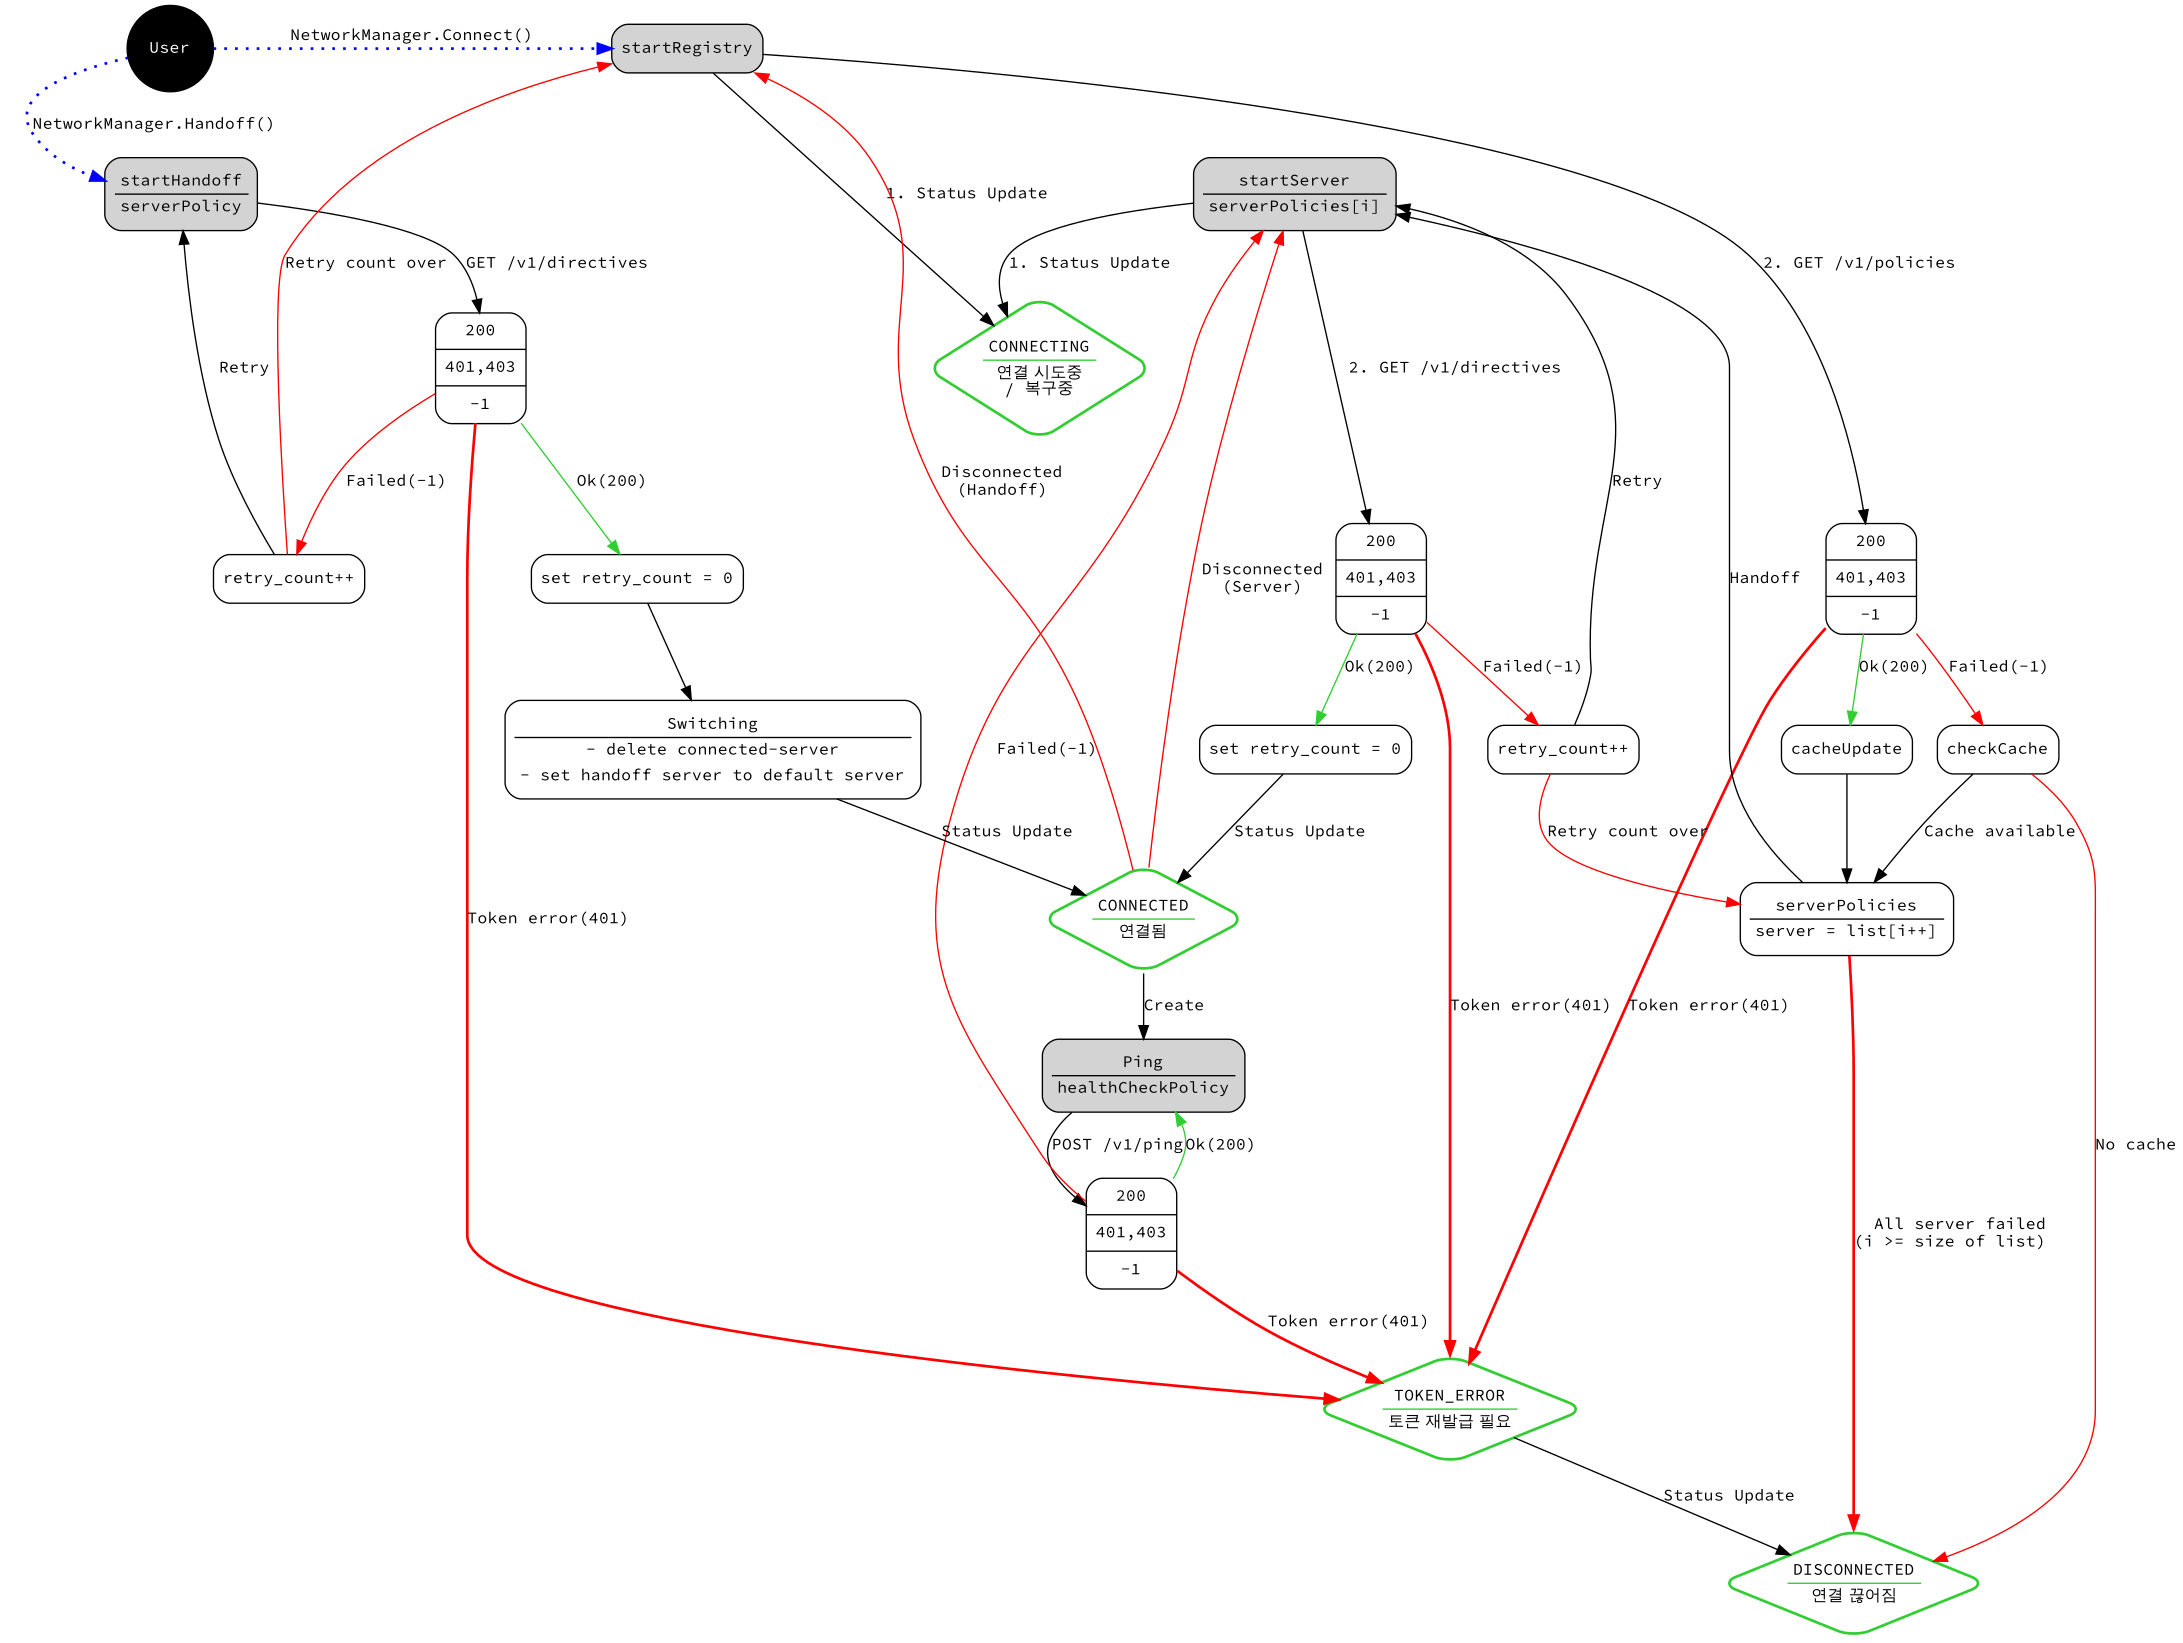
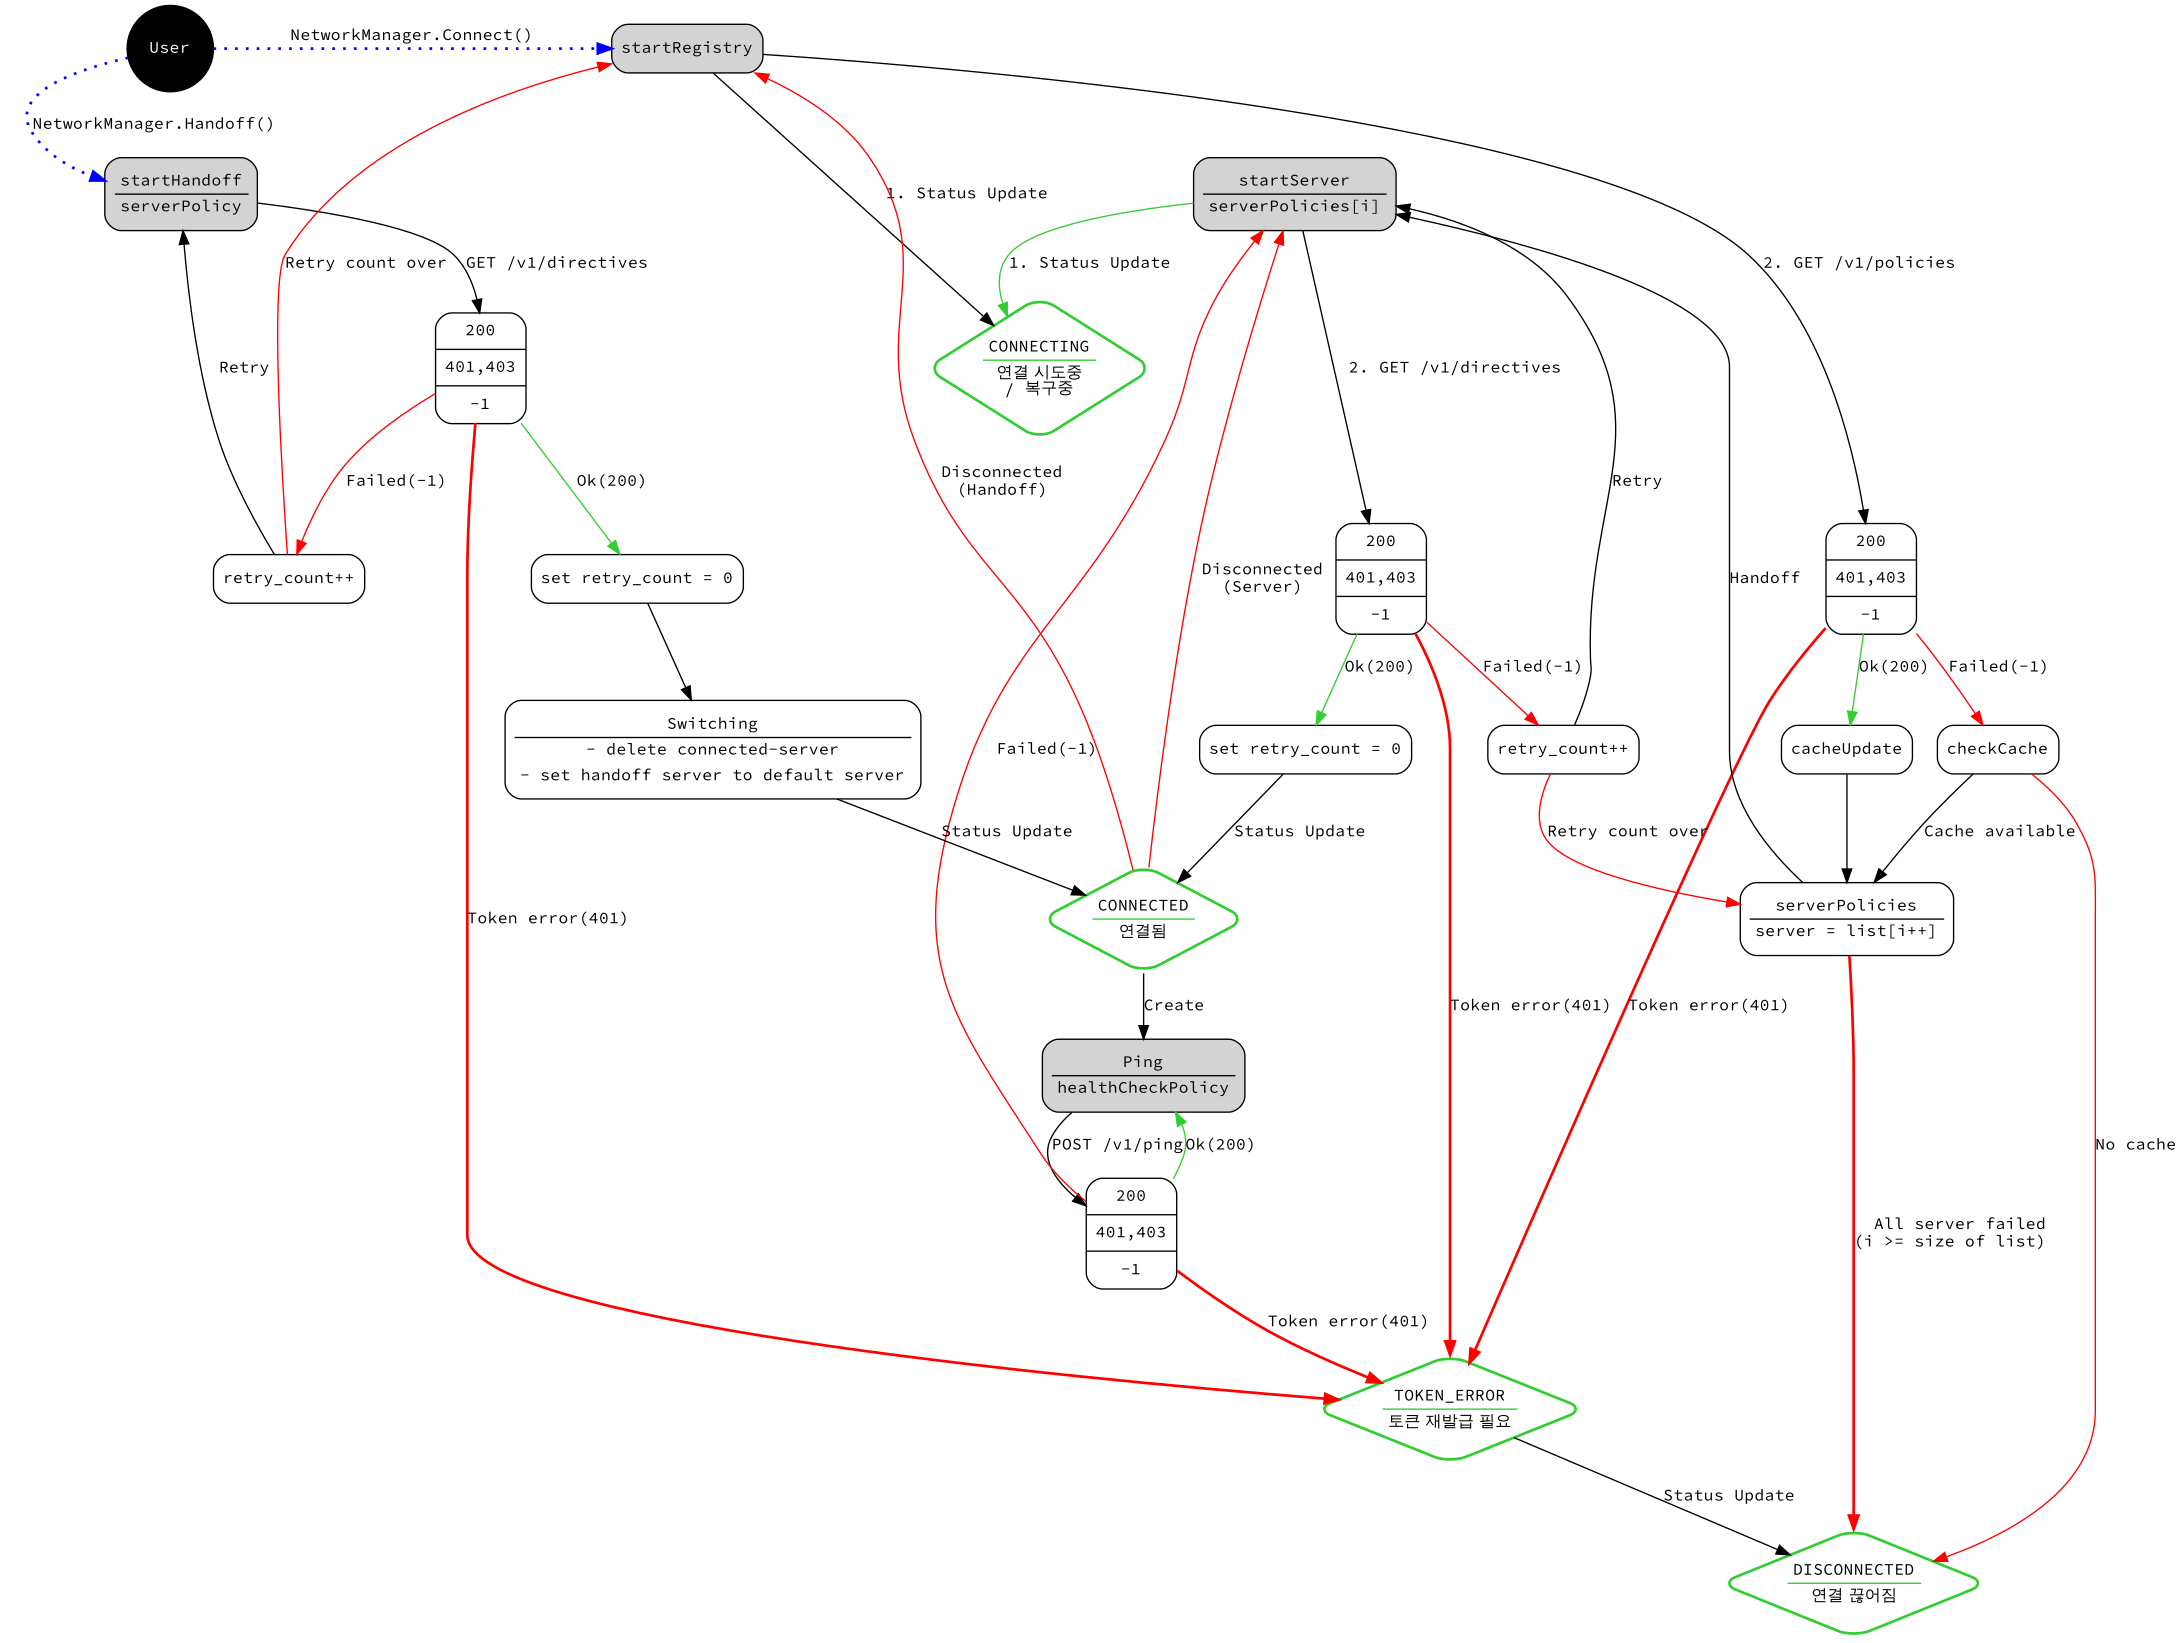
(1073, 224) -> (1073, 224)
